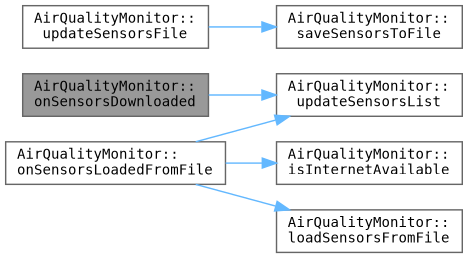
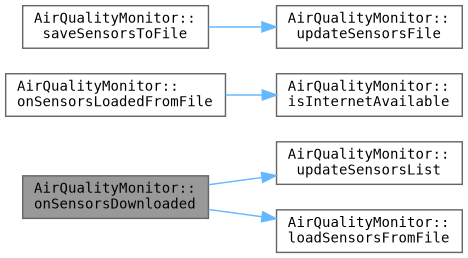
(235, 27) -> (235, 27)
(236, 131) -> none
(236, 195) -> (235, 213)
